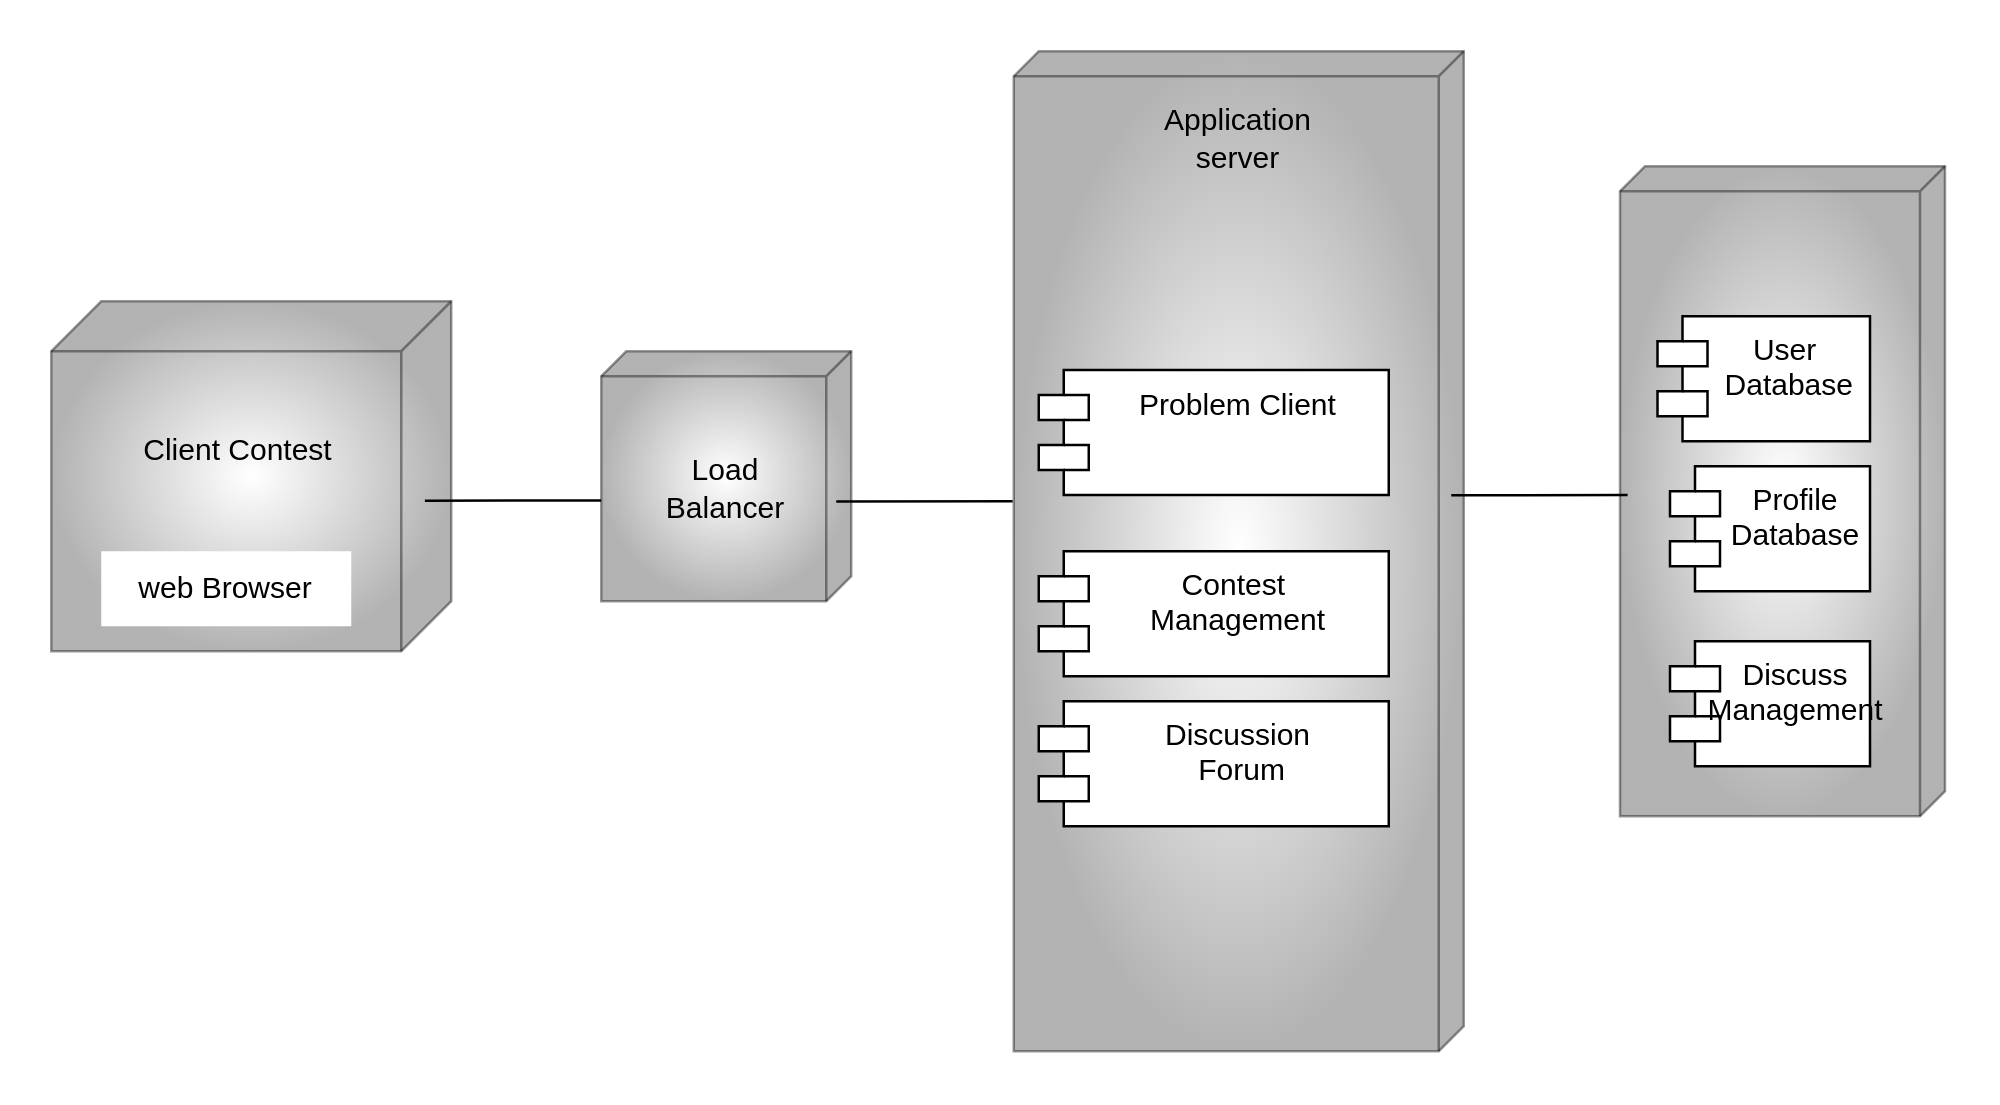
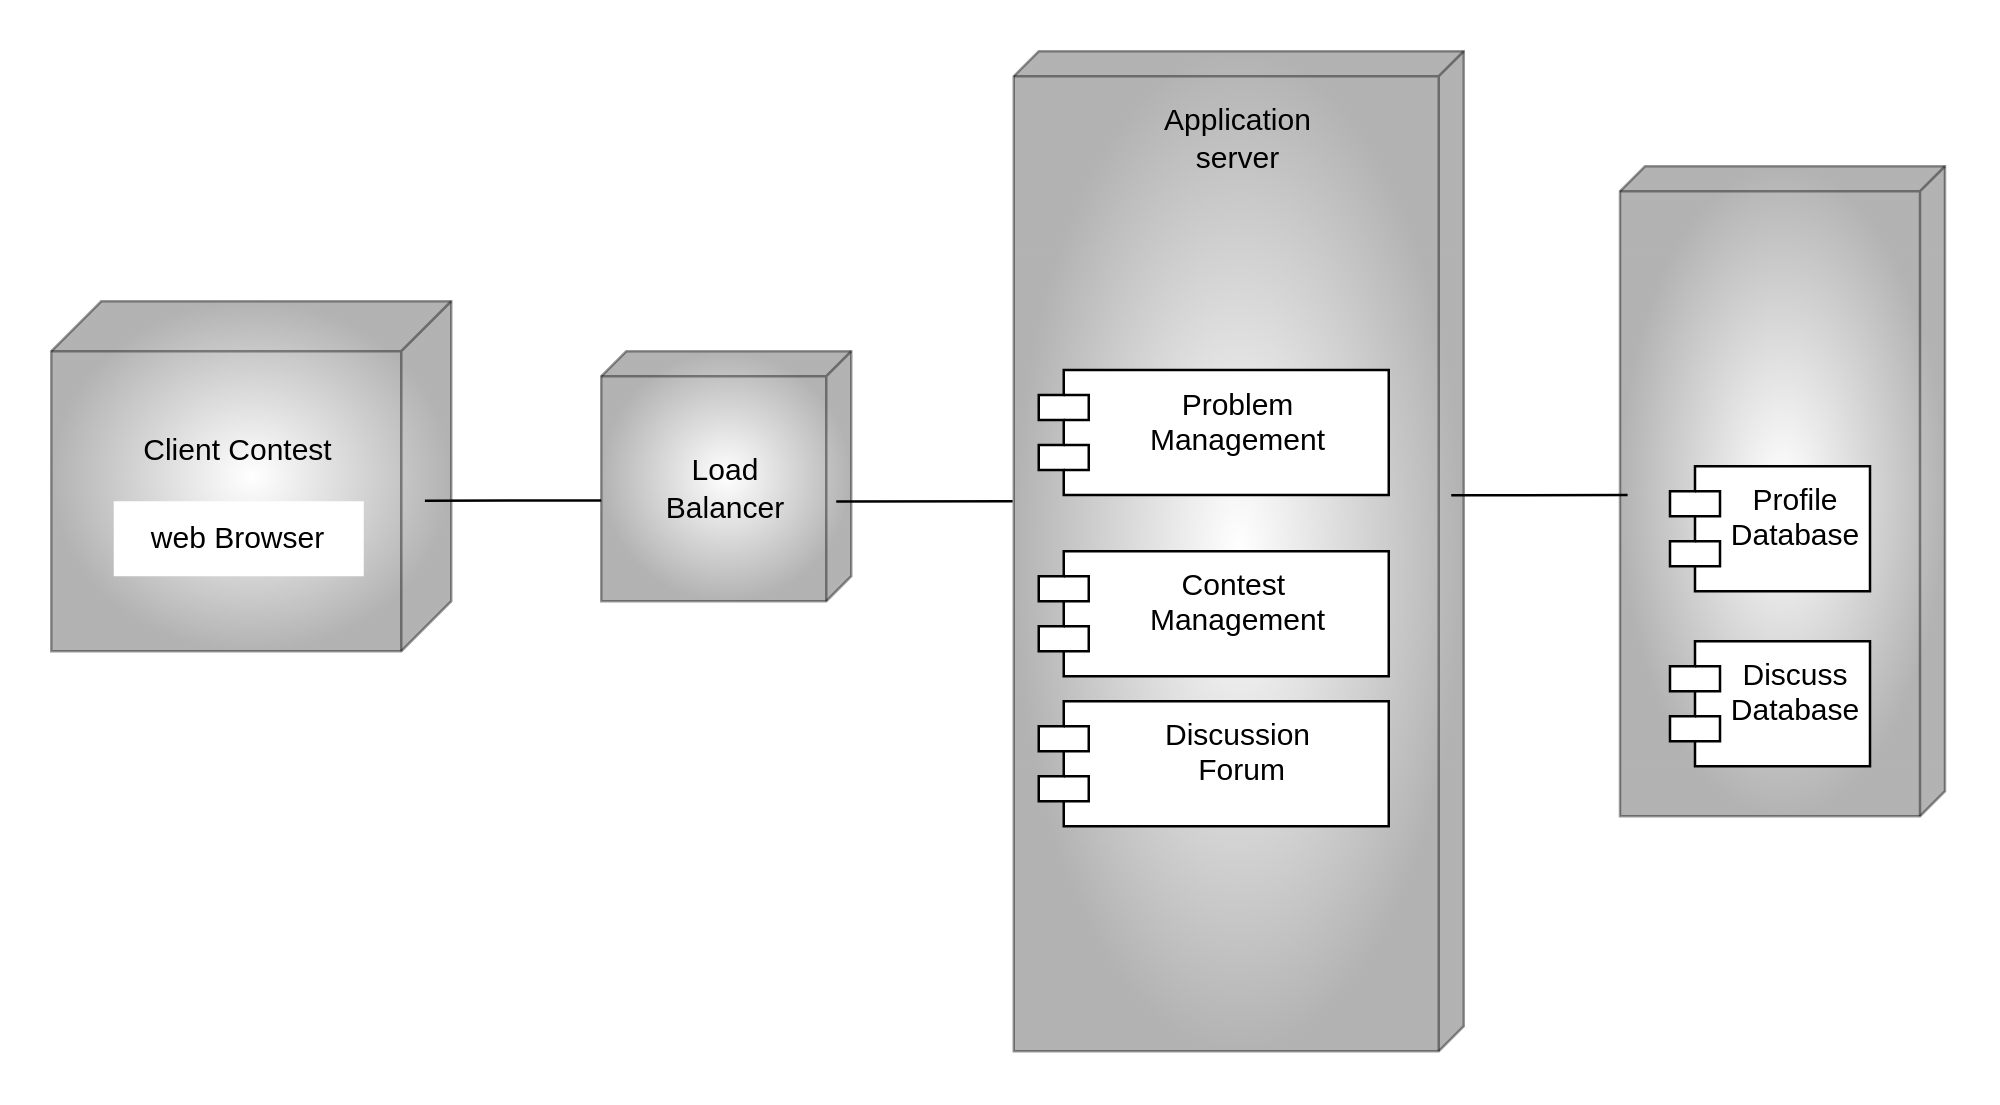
(1764, 379) -> none
(1239, 407) -> (1239, 407)
(226, 589) -> (239, 539)
(1796, 713) -> (1796, 695)
